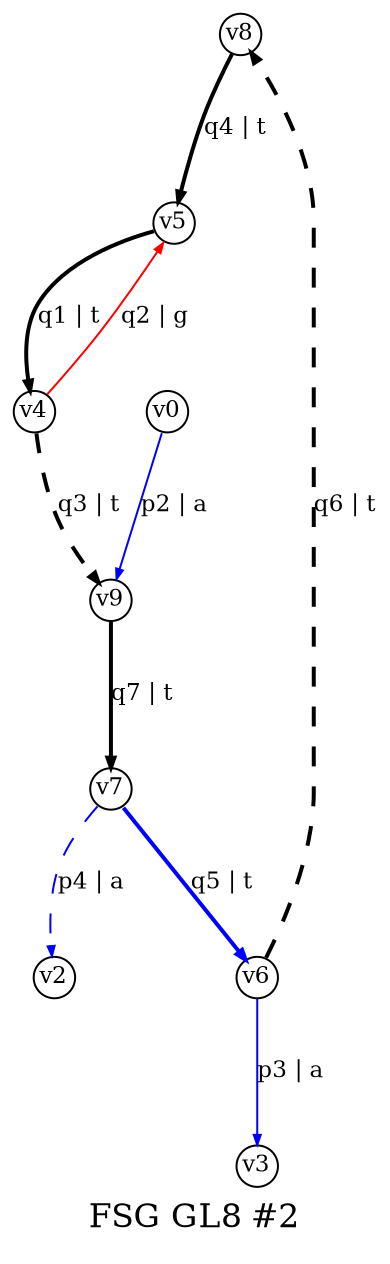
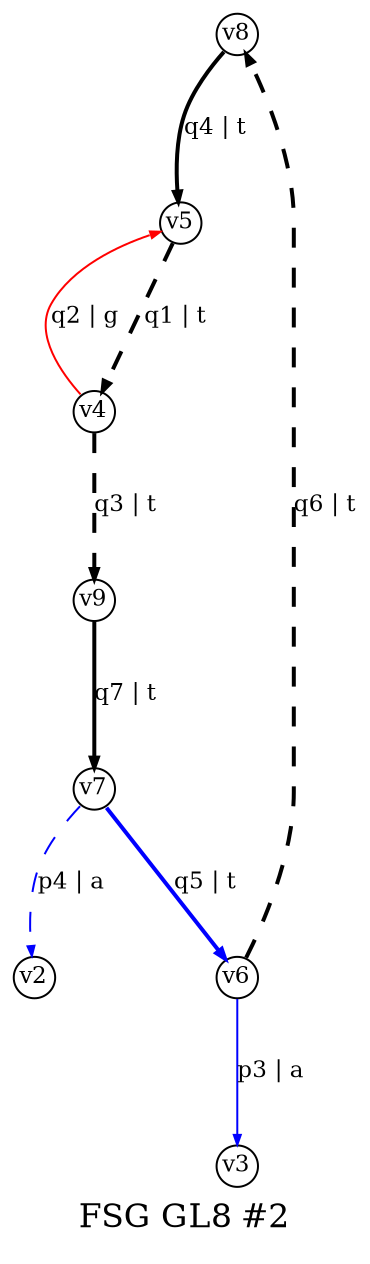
(58, 281) -> (140, 312)
(167, 412) -> none
